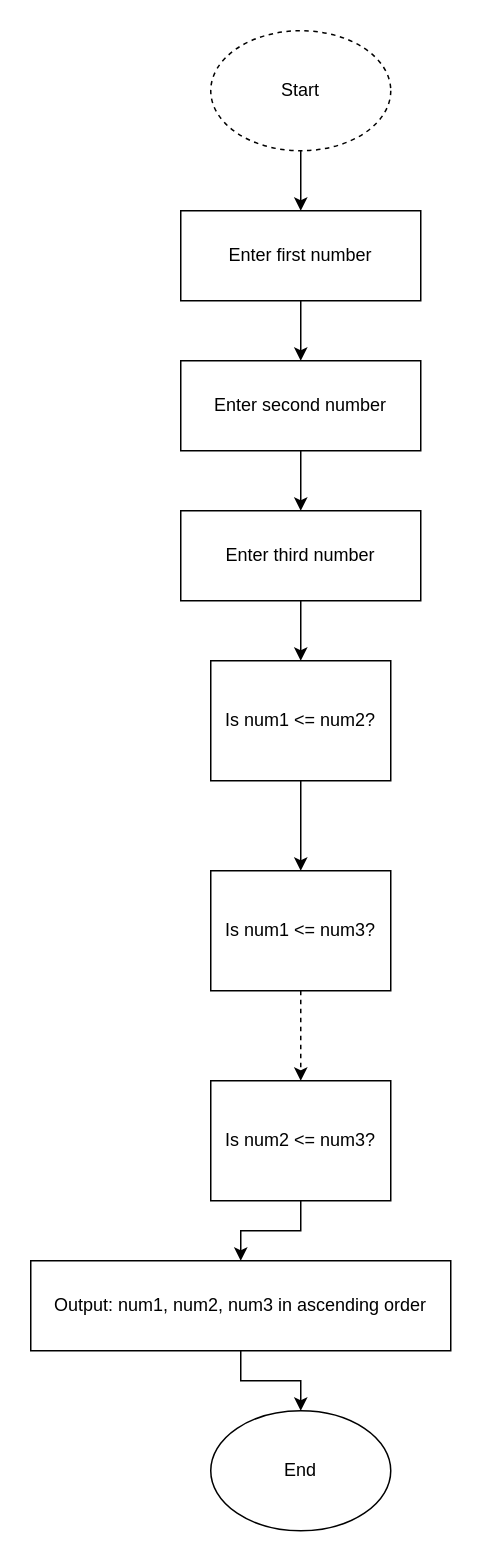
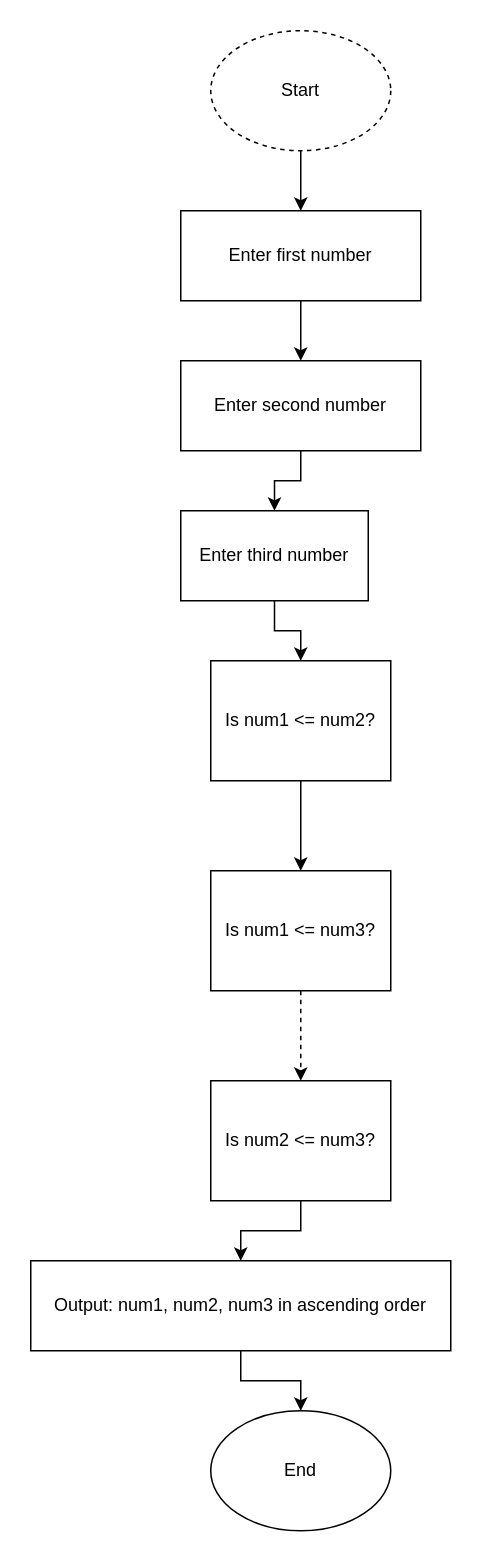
(301, 556) -> (275, 556)
